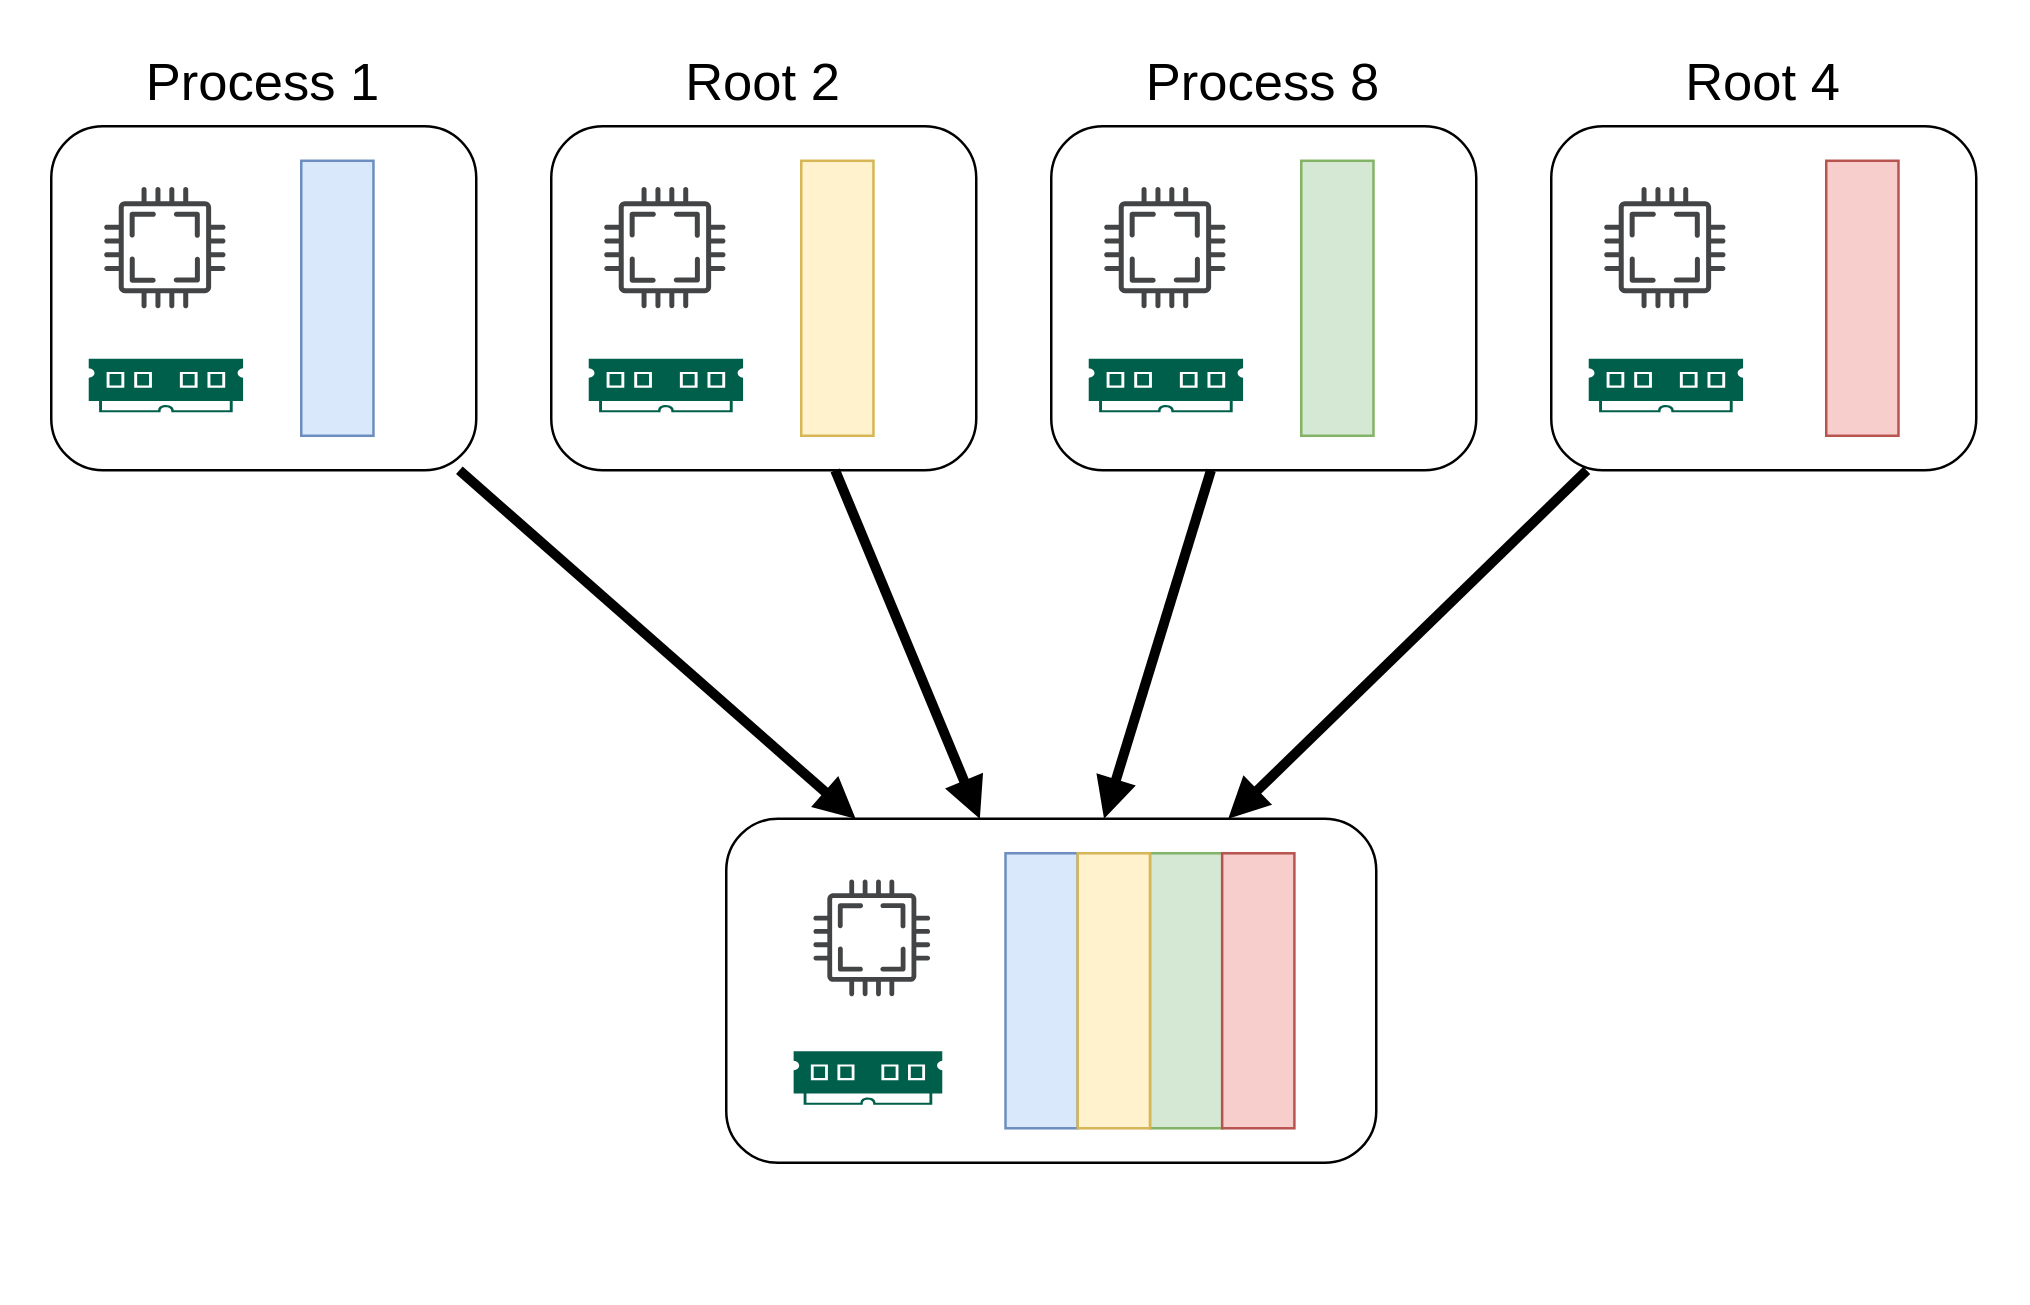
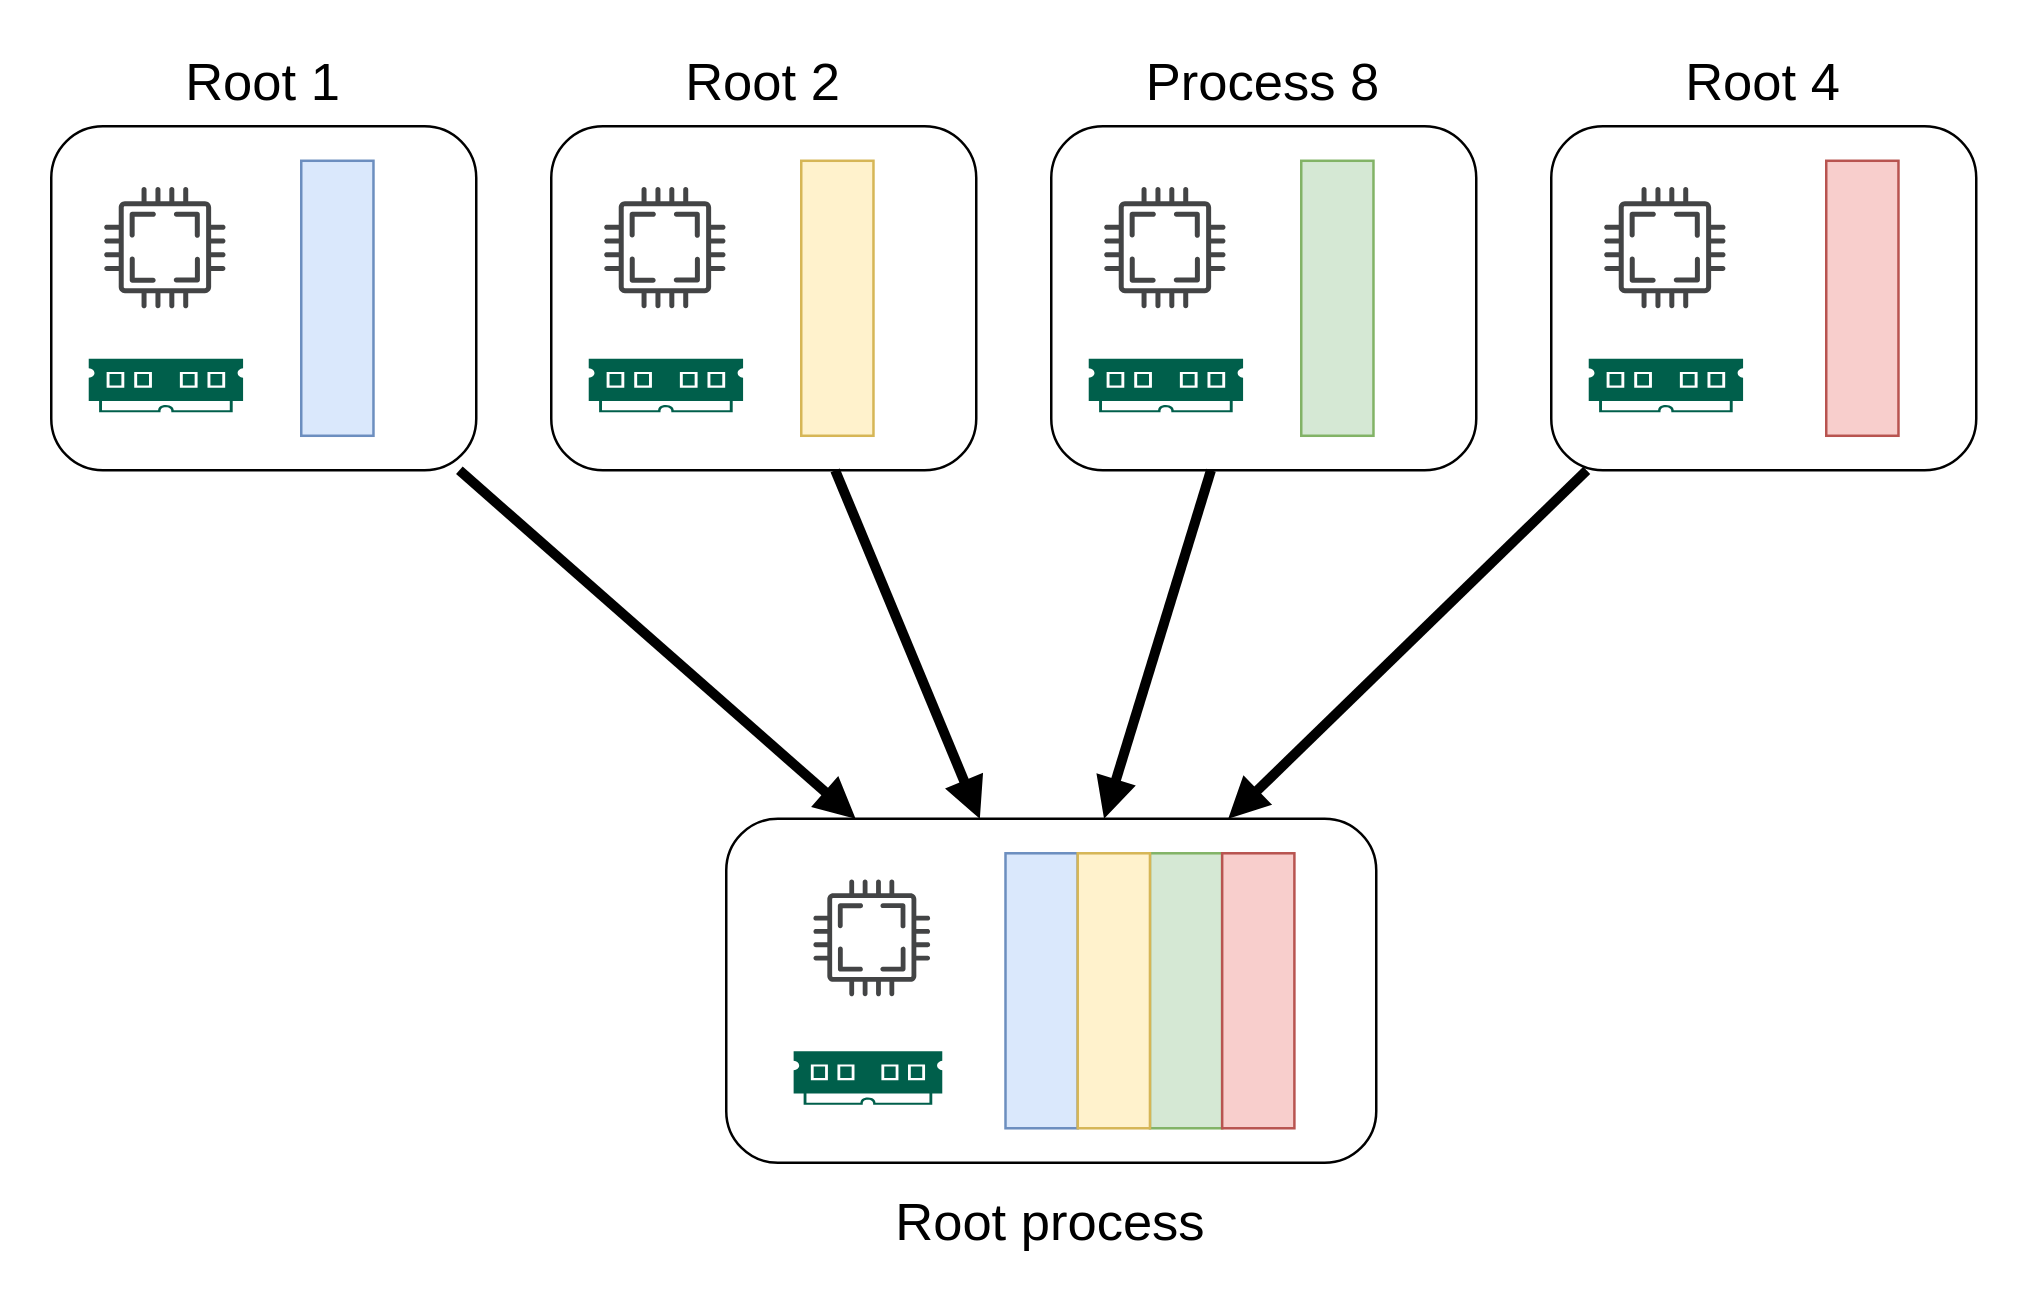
(264, 81) -> (264, 81)
none -> (1051, 1221)
